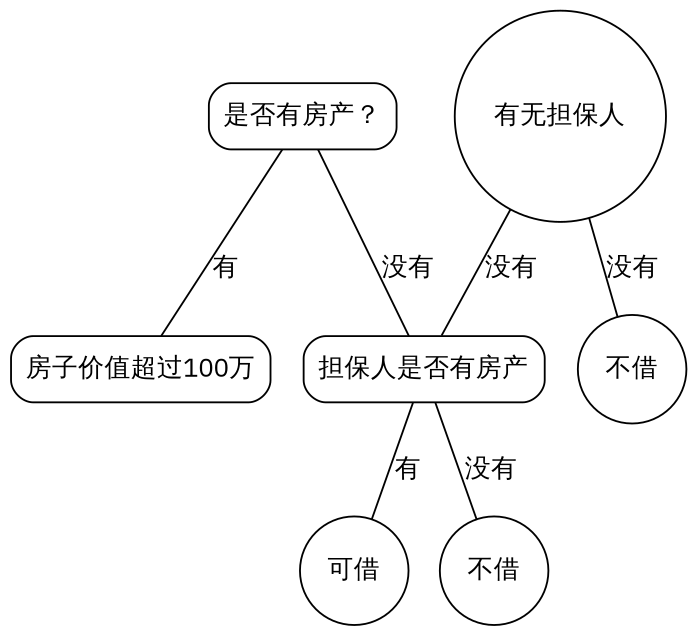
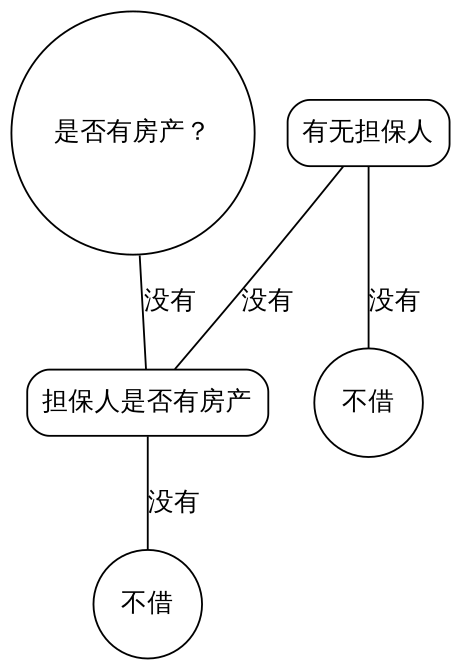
(303, 116) -> (133, 133)
(560, 116) -> (369, 133)
(141, 369) -> none
(354, 571) -> none
